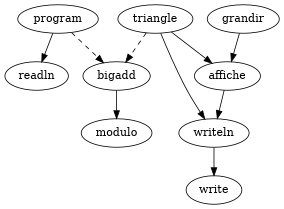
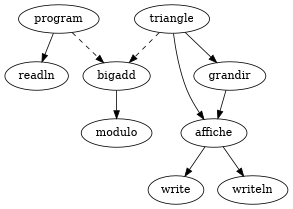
(179, 74) -> (198, 45)
(214, 158) -> (197, 158)
